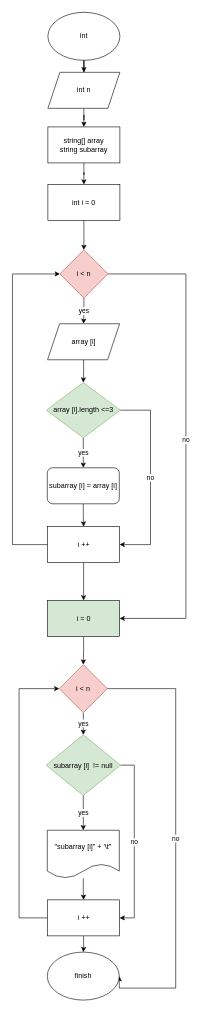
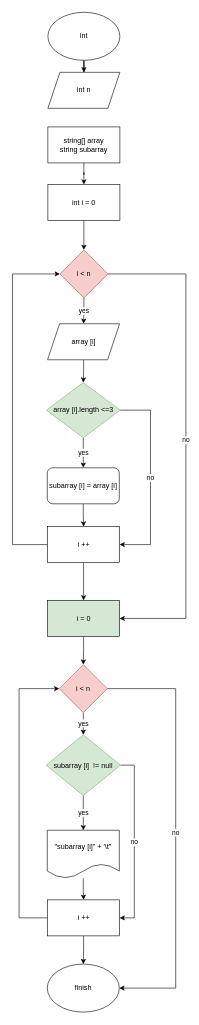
(84, 117) -> none
(83, 976) -> (83, 988)
